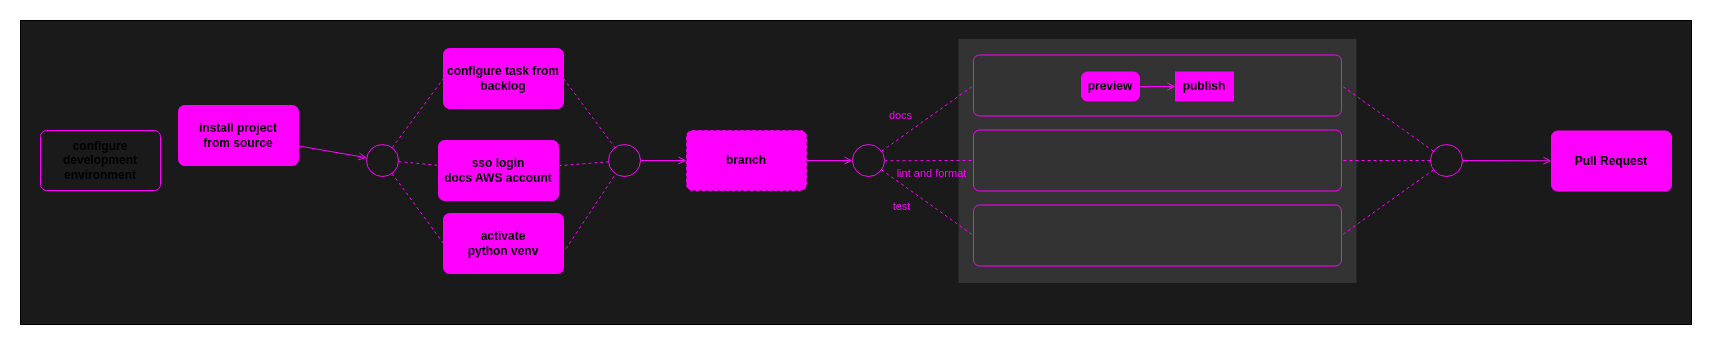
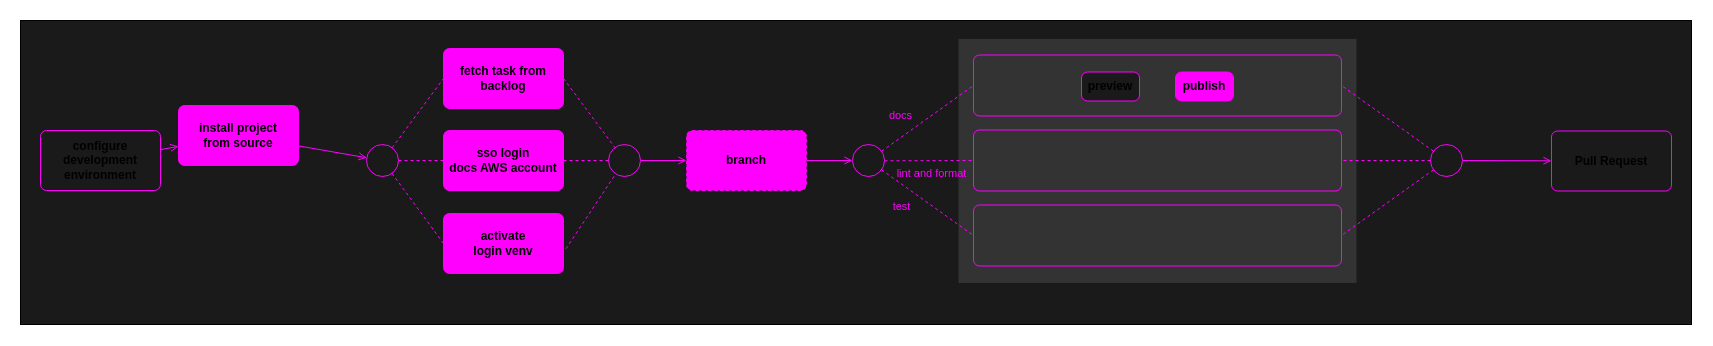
(504, 79) -> (504, 79)
(1111, 87) -> (1111, 87)
(1156, 87) -> none
(1205, 87) -> (1205, 87)
none -> (168, 148)
(1612, 161) -> (1612, 161)
(499, 171) -> (504, 161)
(504, 244) -> (504, 244)
